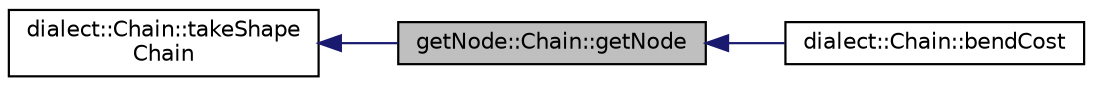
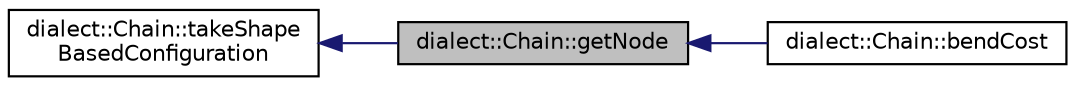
(164, 43) -> (164, 43)
(552, 43) -> (543, 43)
